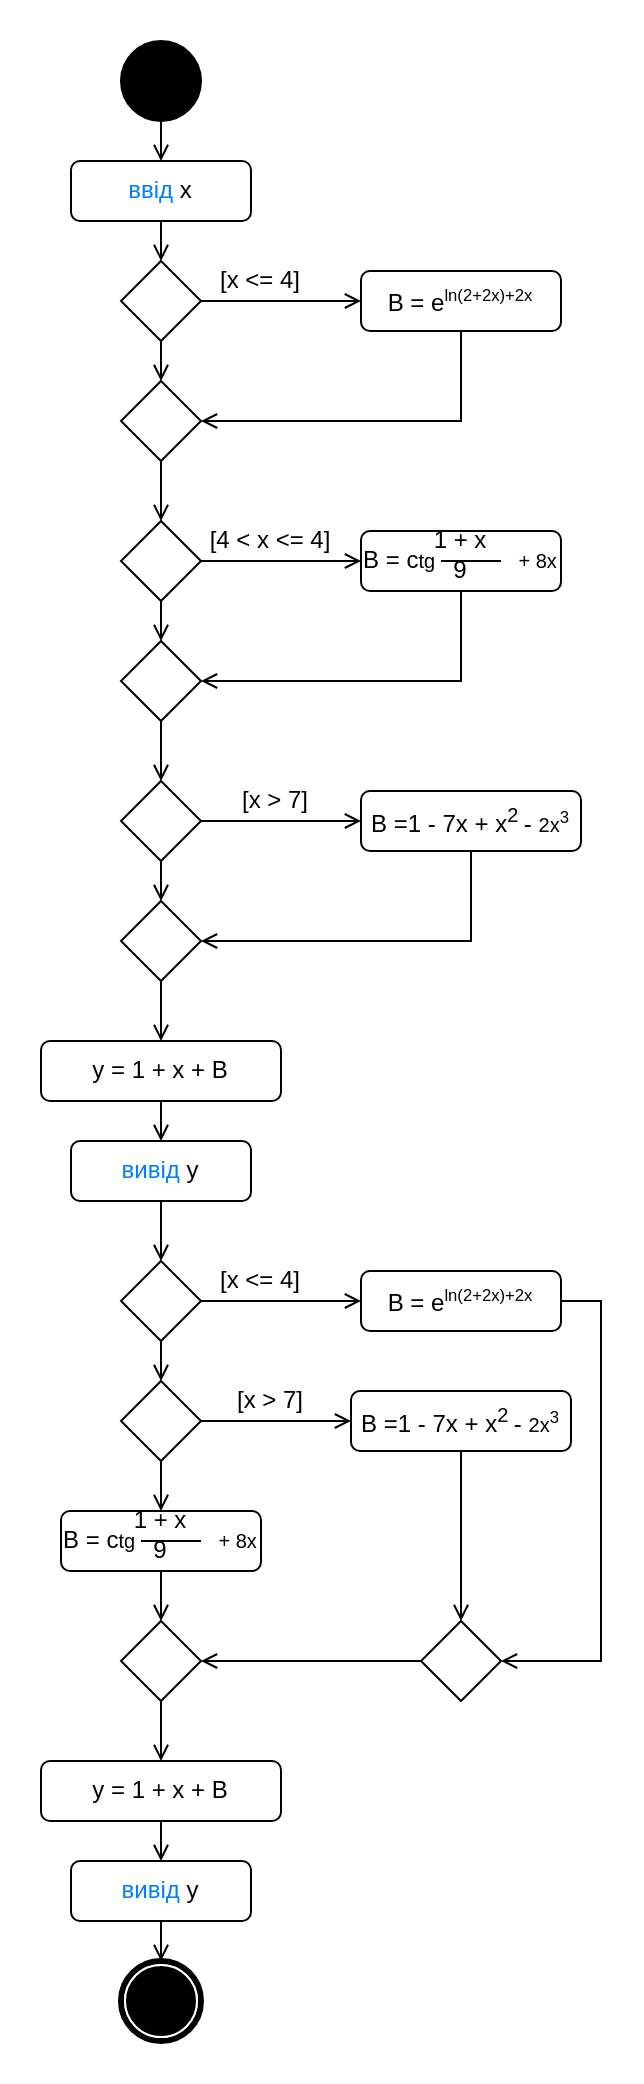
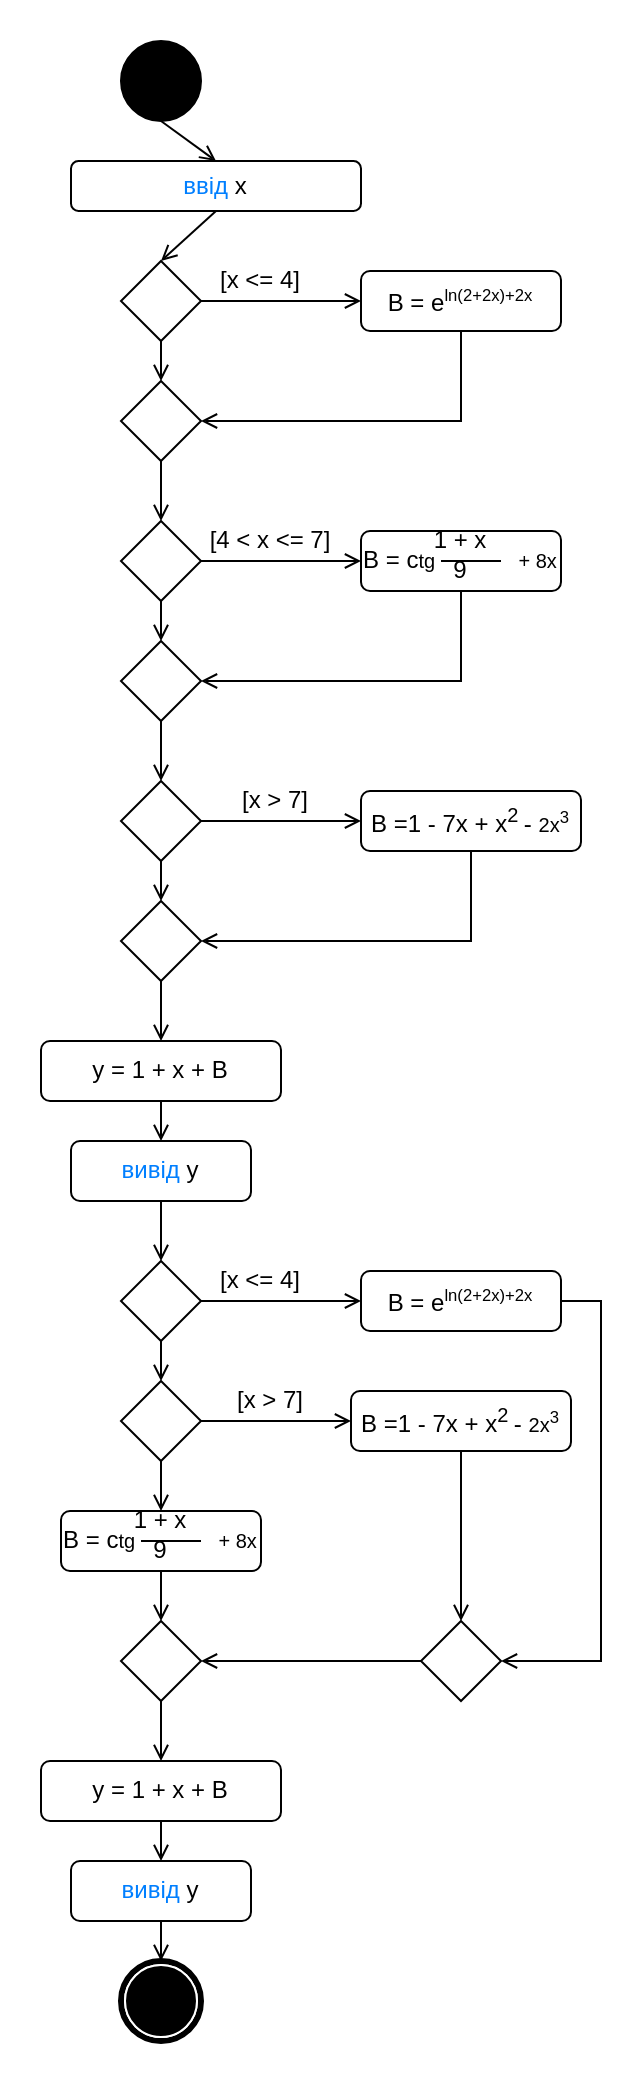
(161, 191) -> (216, 186)
(271, 541) -> (271, 541)
